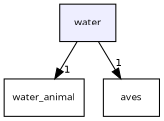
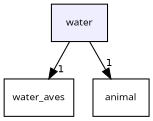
(44, 98) -> (39, 98)
(131, 98) -> (121, 98)
